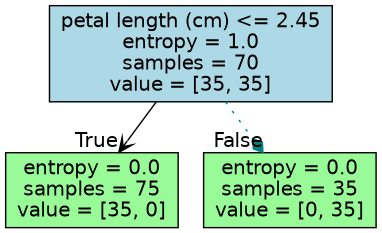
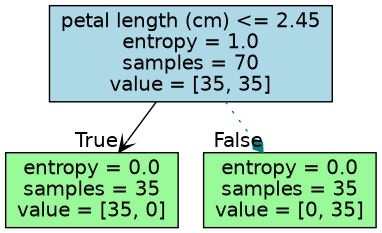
(92, 190) -> (92, 190)
